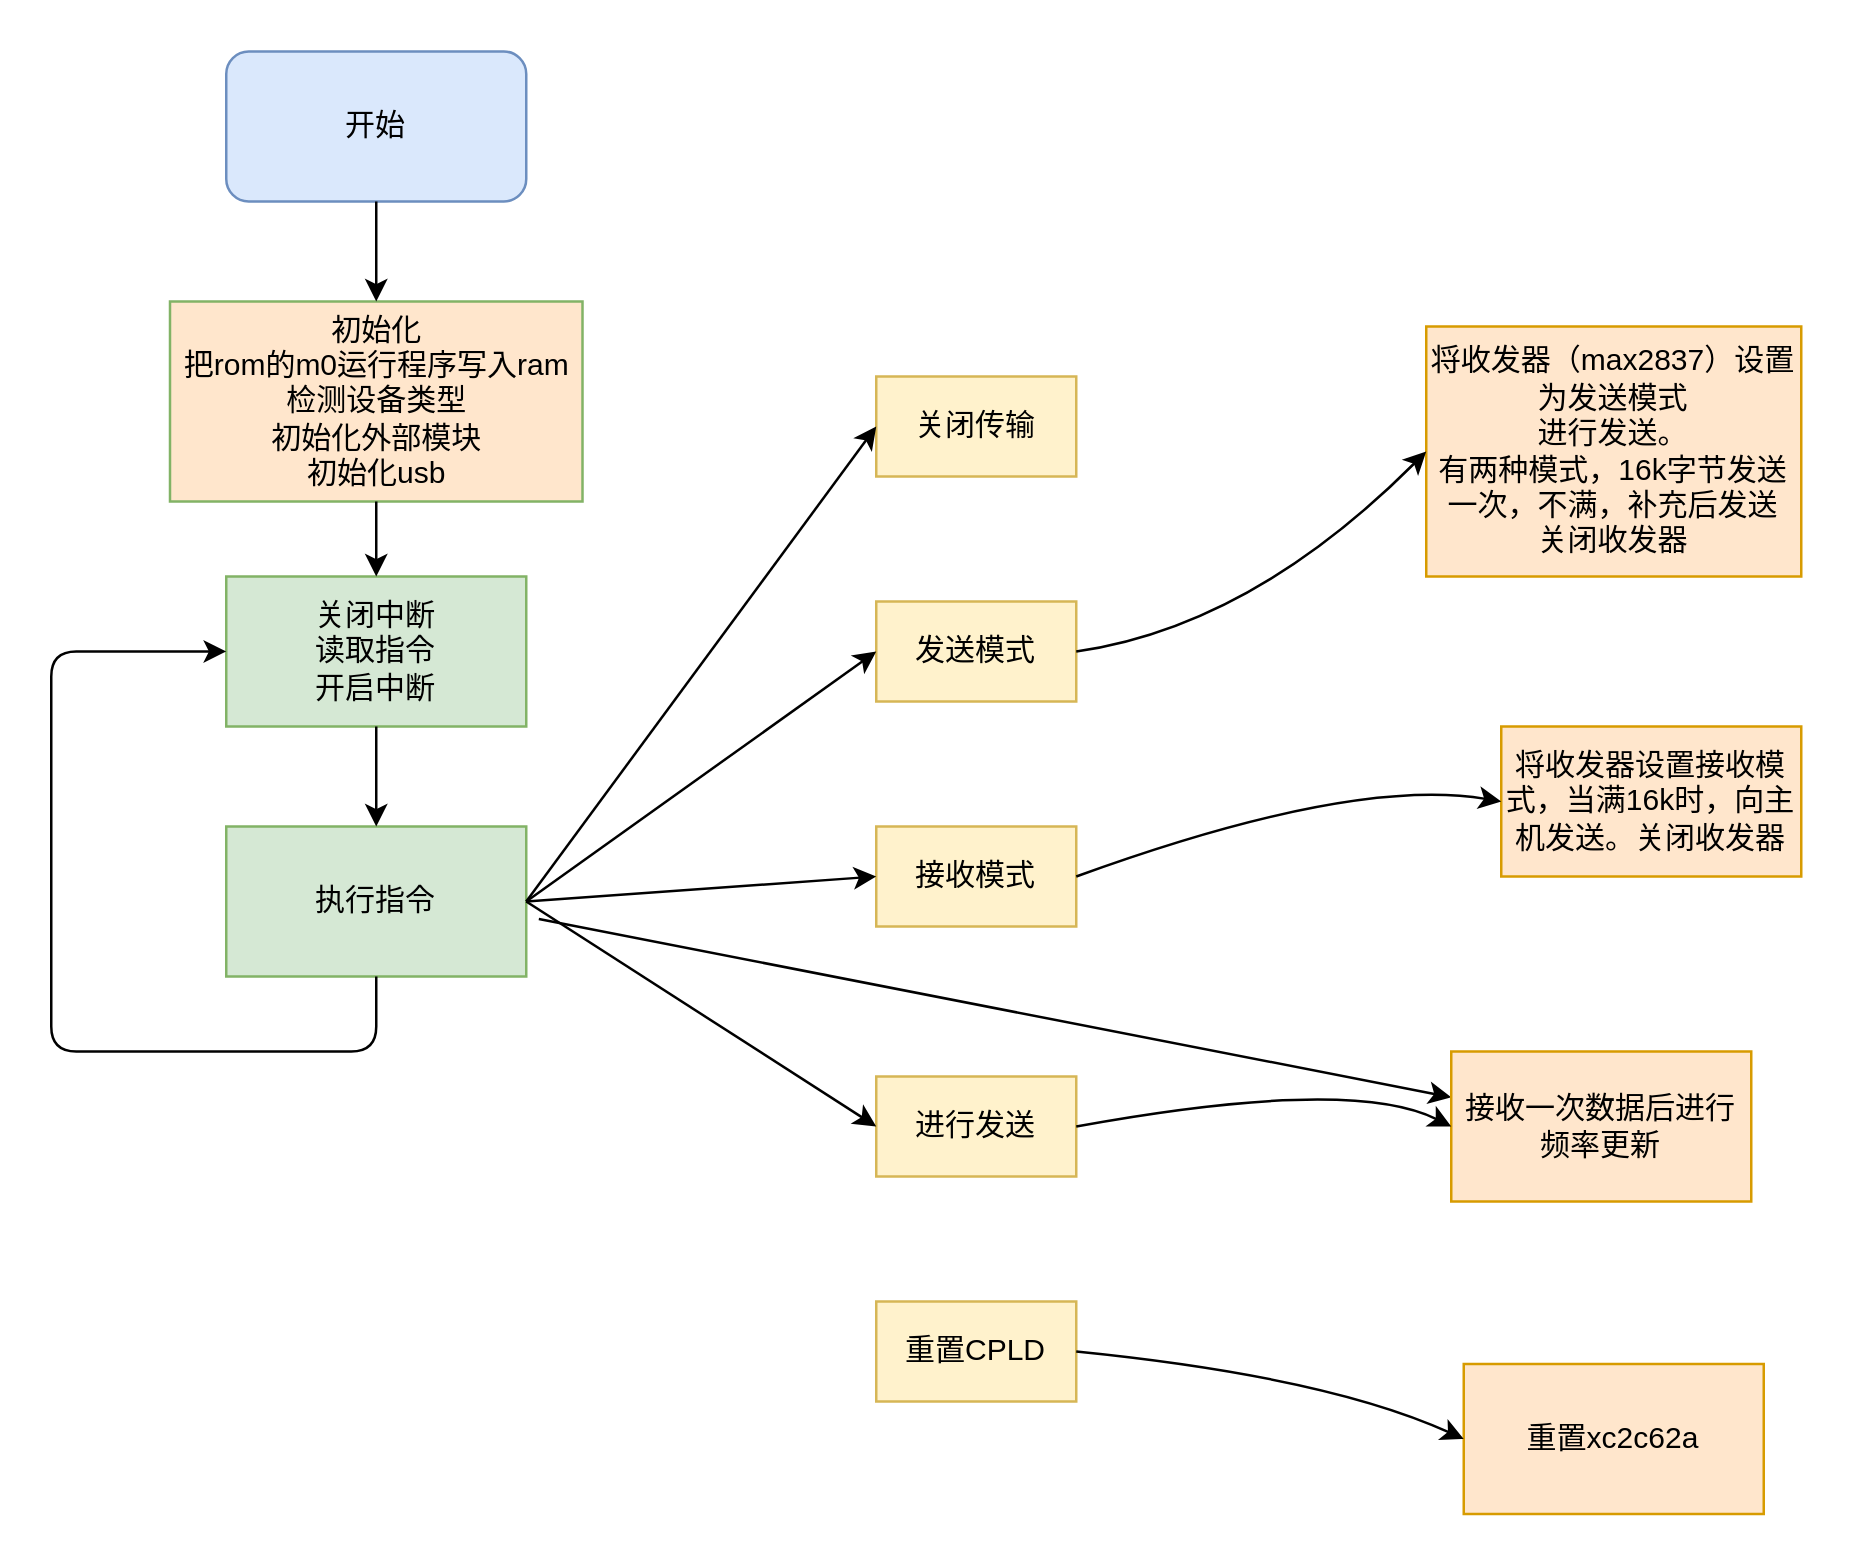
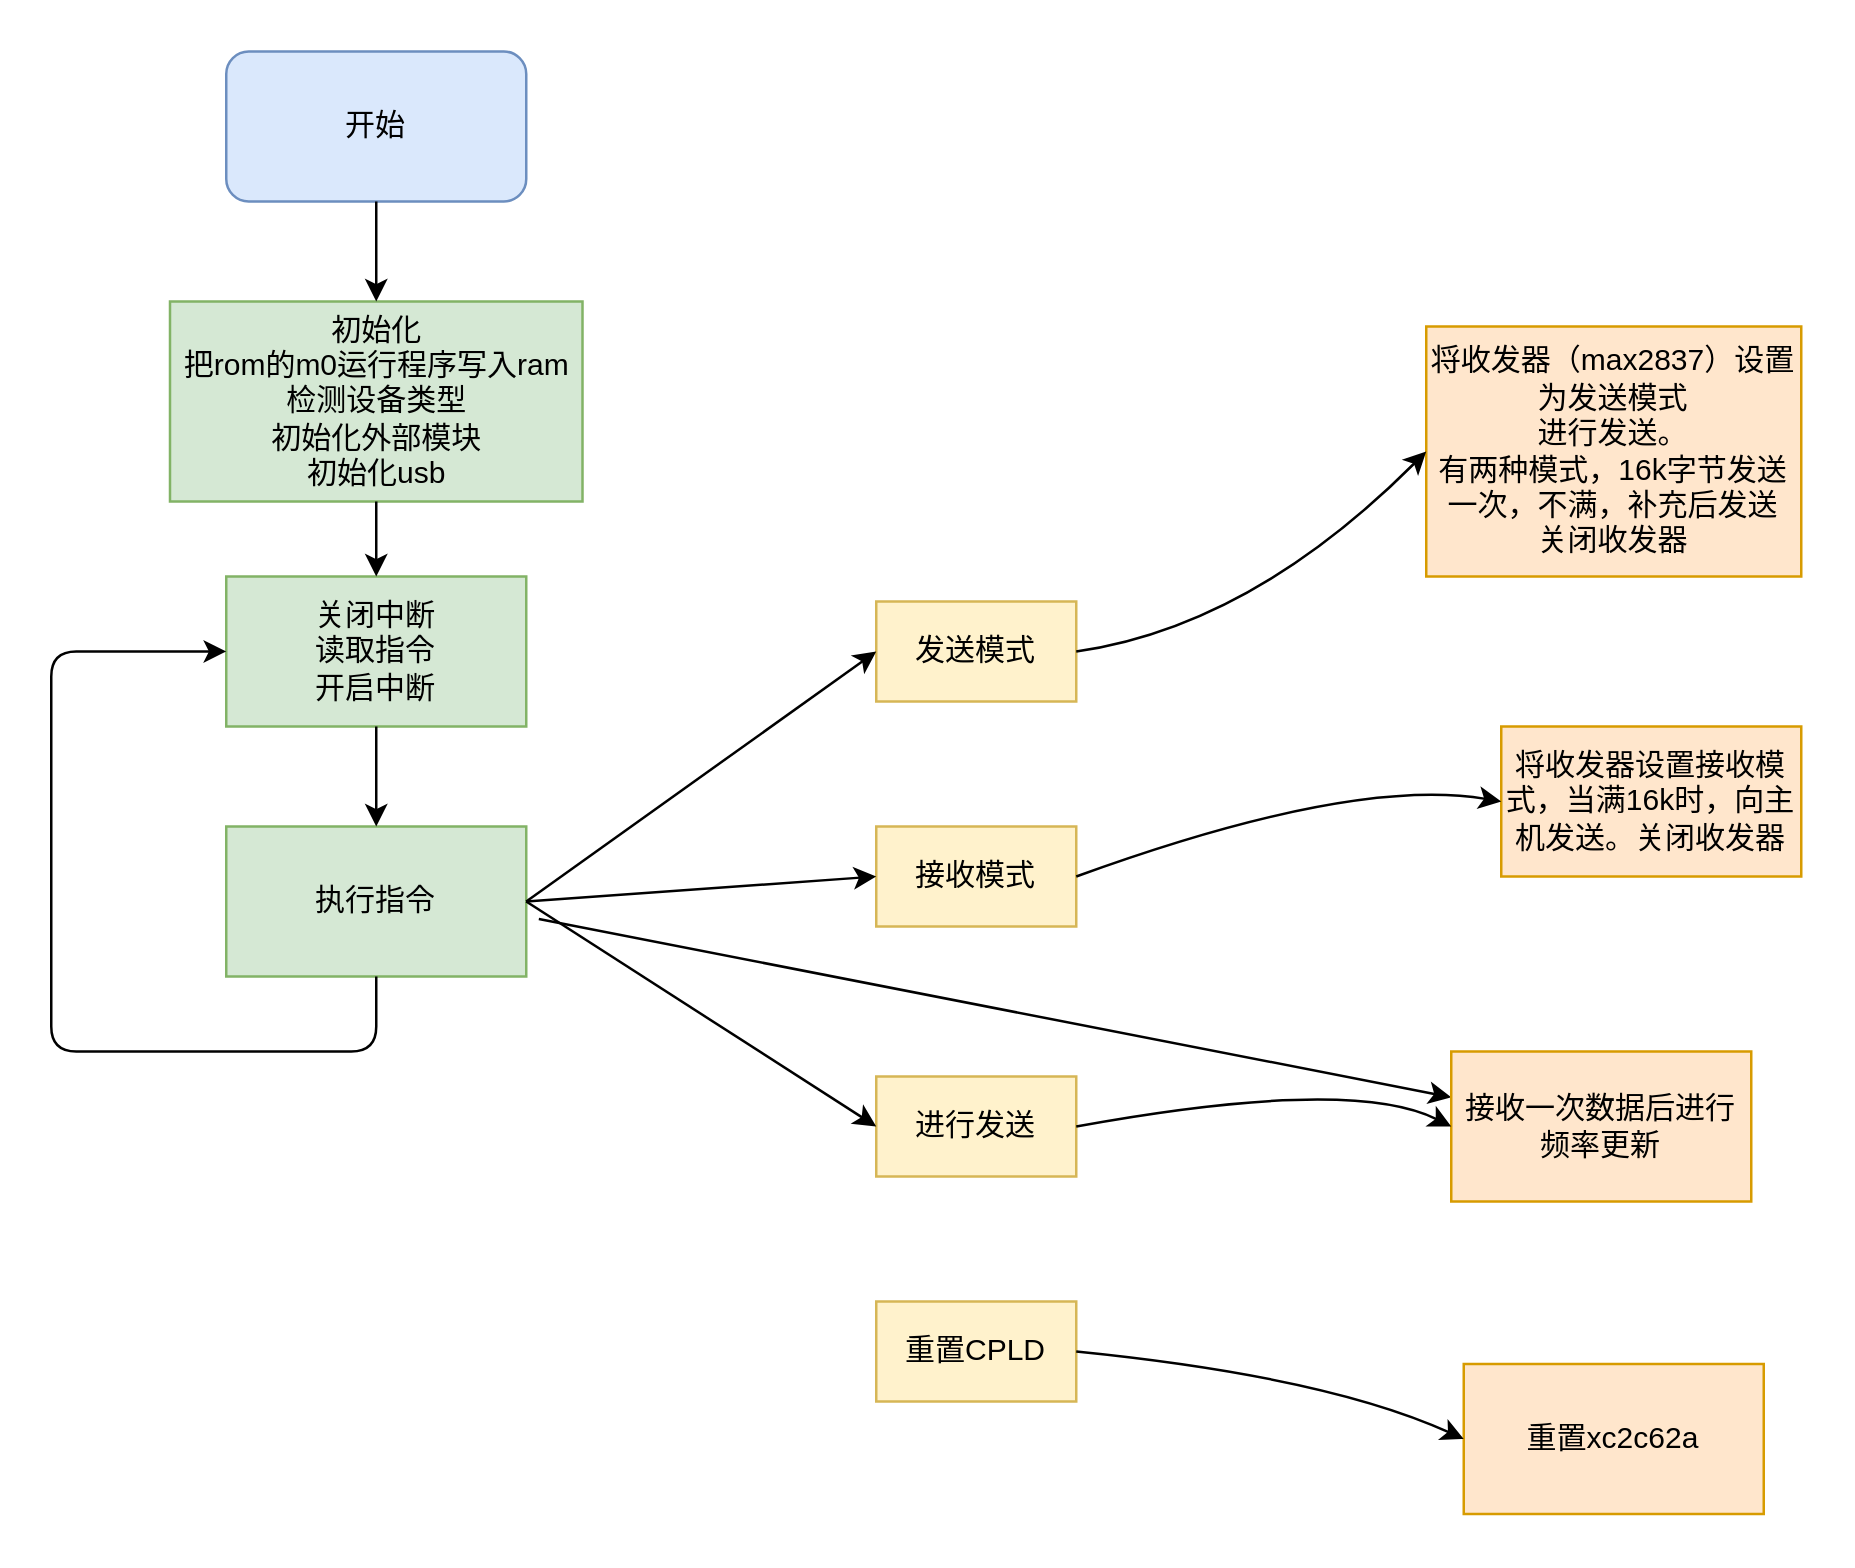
(376, 401) -> (376, 401)
(976, 426) -> none
(699, 666) -> none
